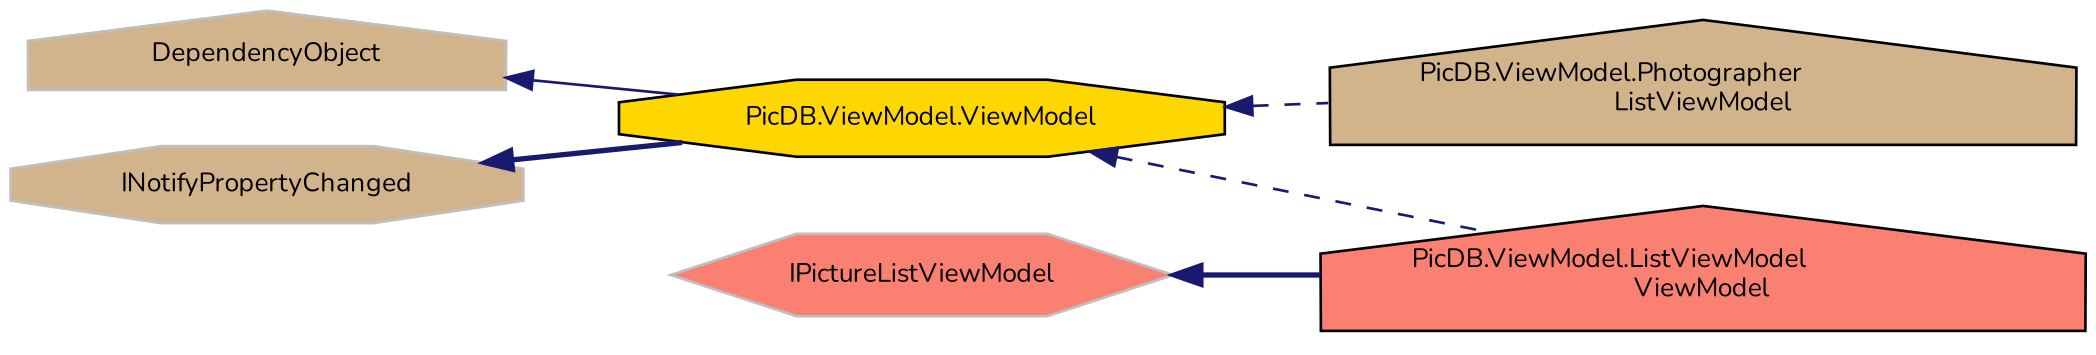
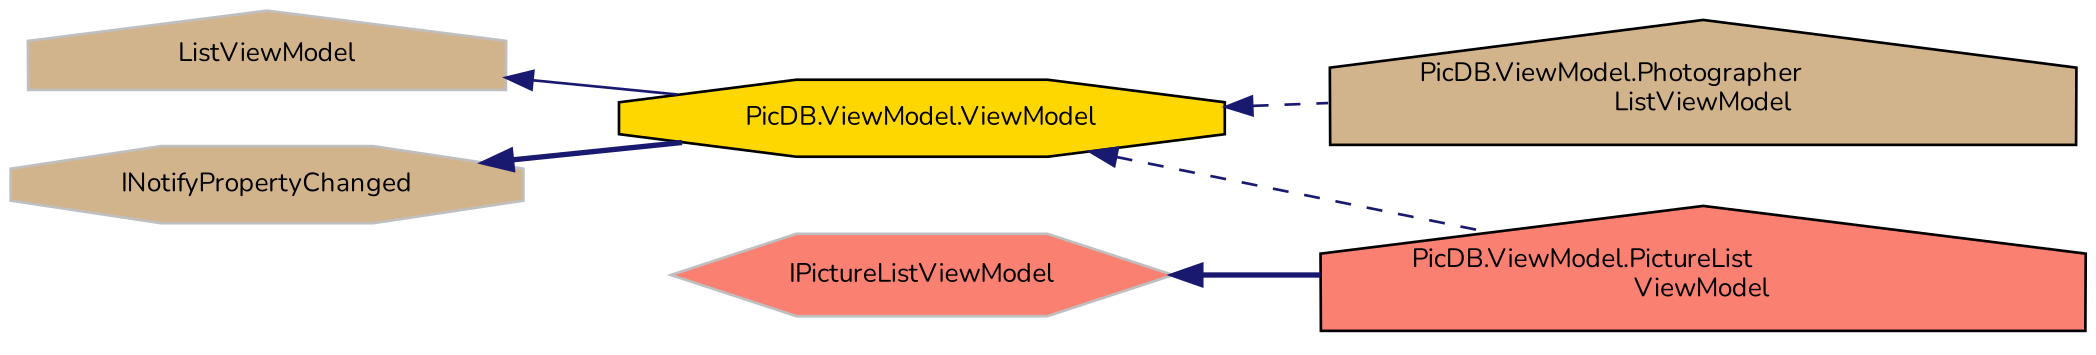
(267, 54) -> (267, 54)
(1703, 275) -> (1703, 275)
